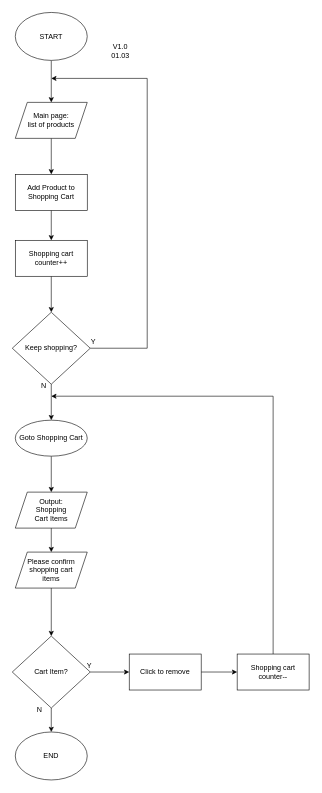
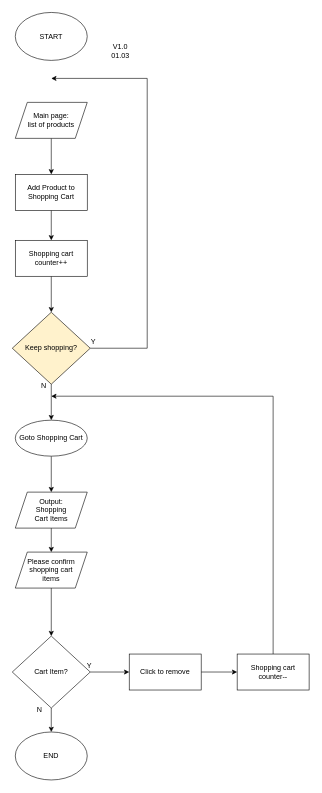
(51, 96) -> none
(51, 348) -> (51, 348)
